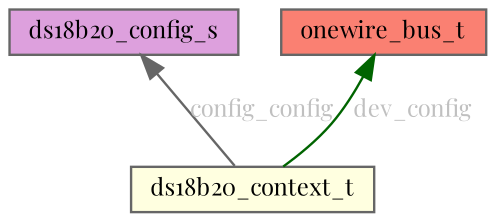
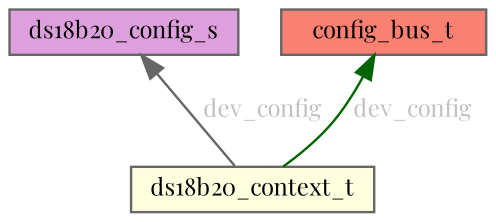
(384, 32) -> (384, 32)
(260, 111) -> (260, 111)
